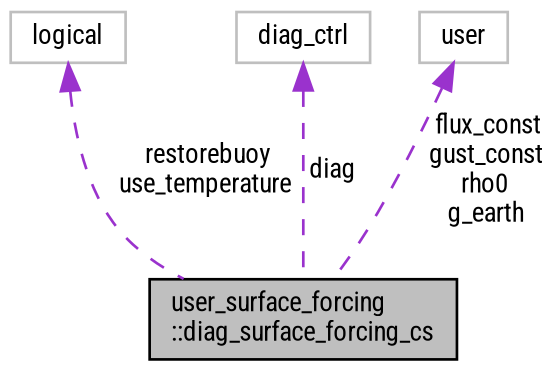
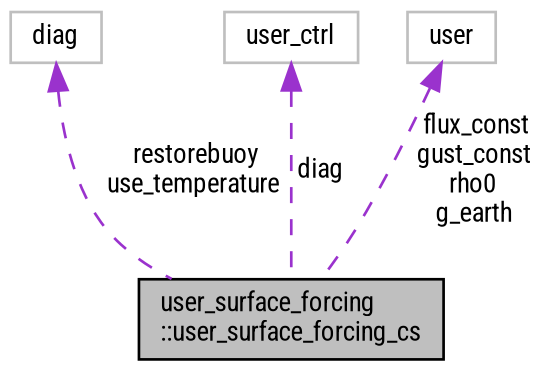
(68, 37) -> (56, 37)
(303, 37) -> (291, 37)
(303, 319) -> (291, 319)
